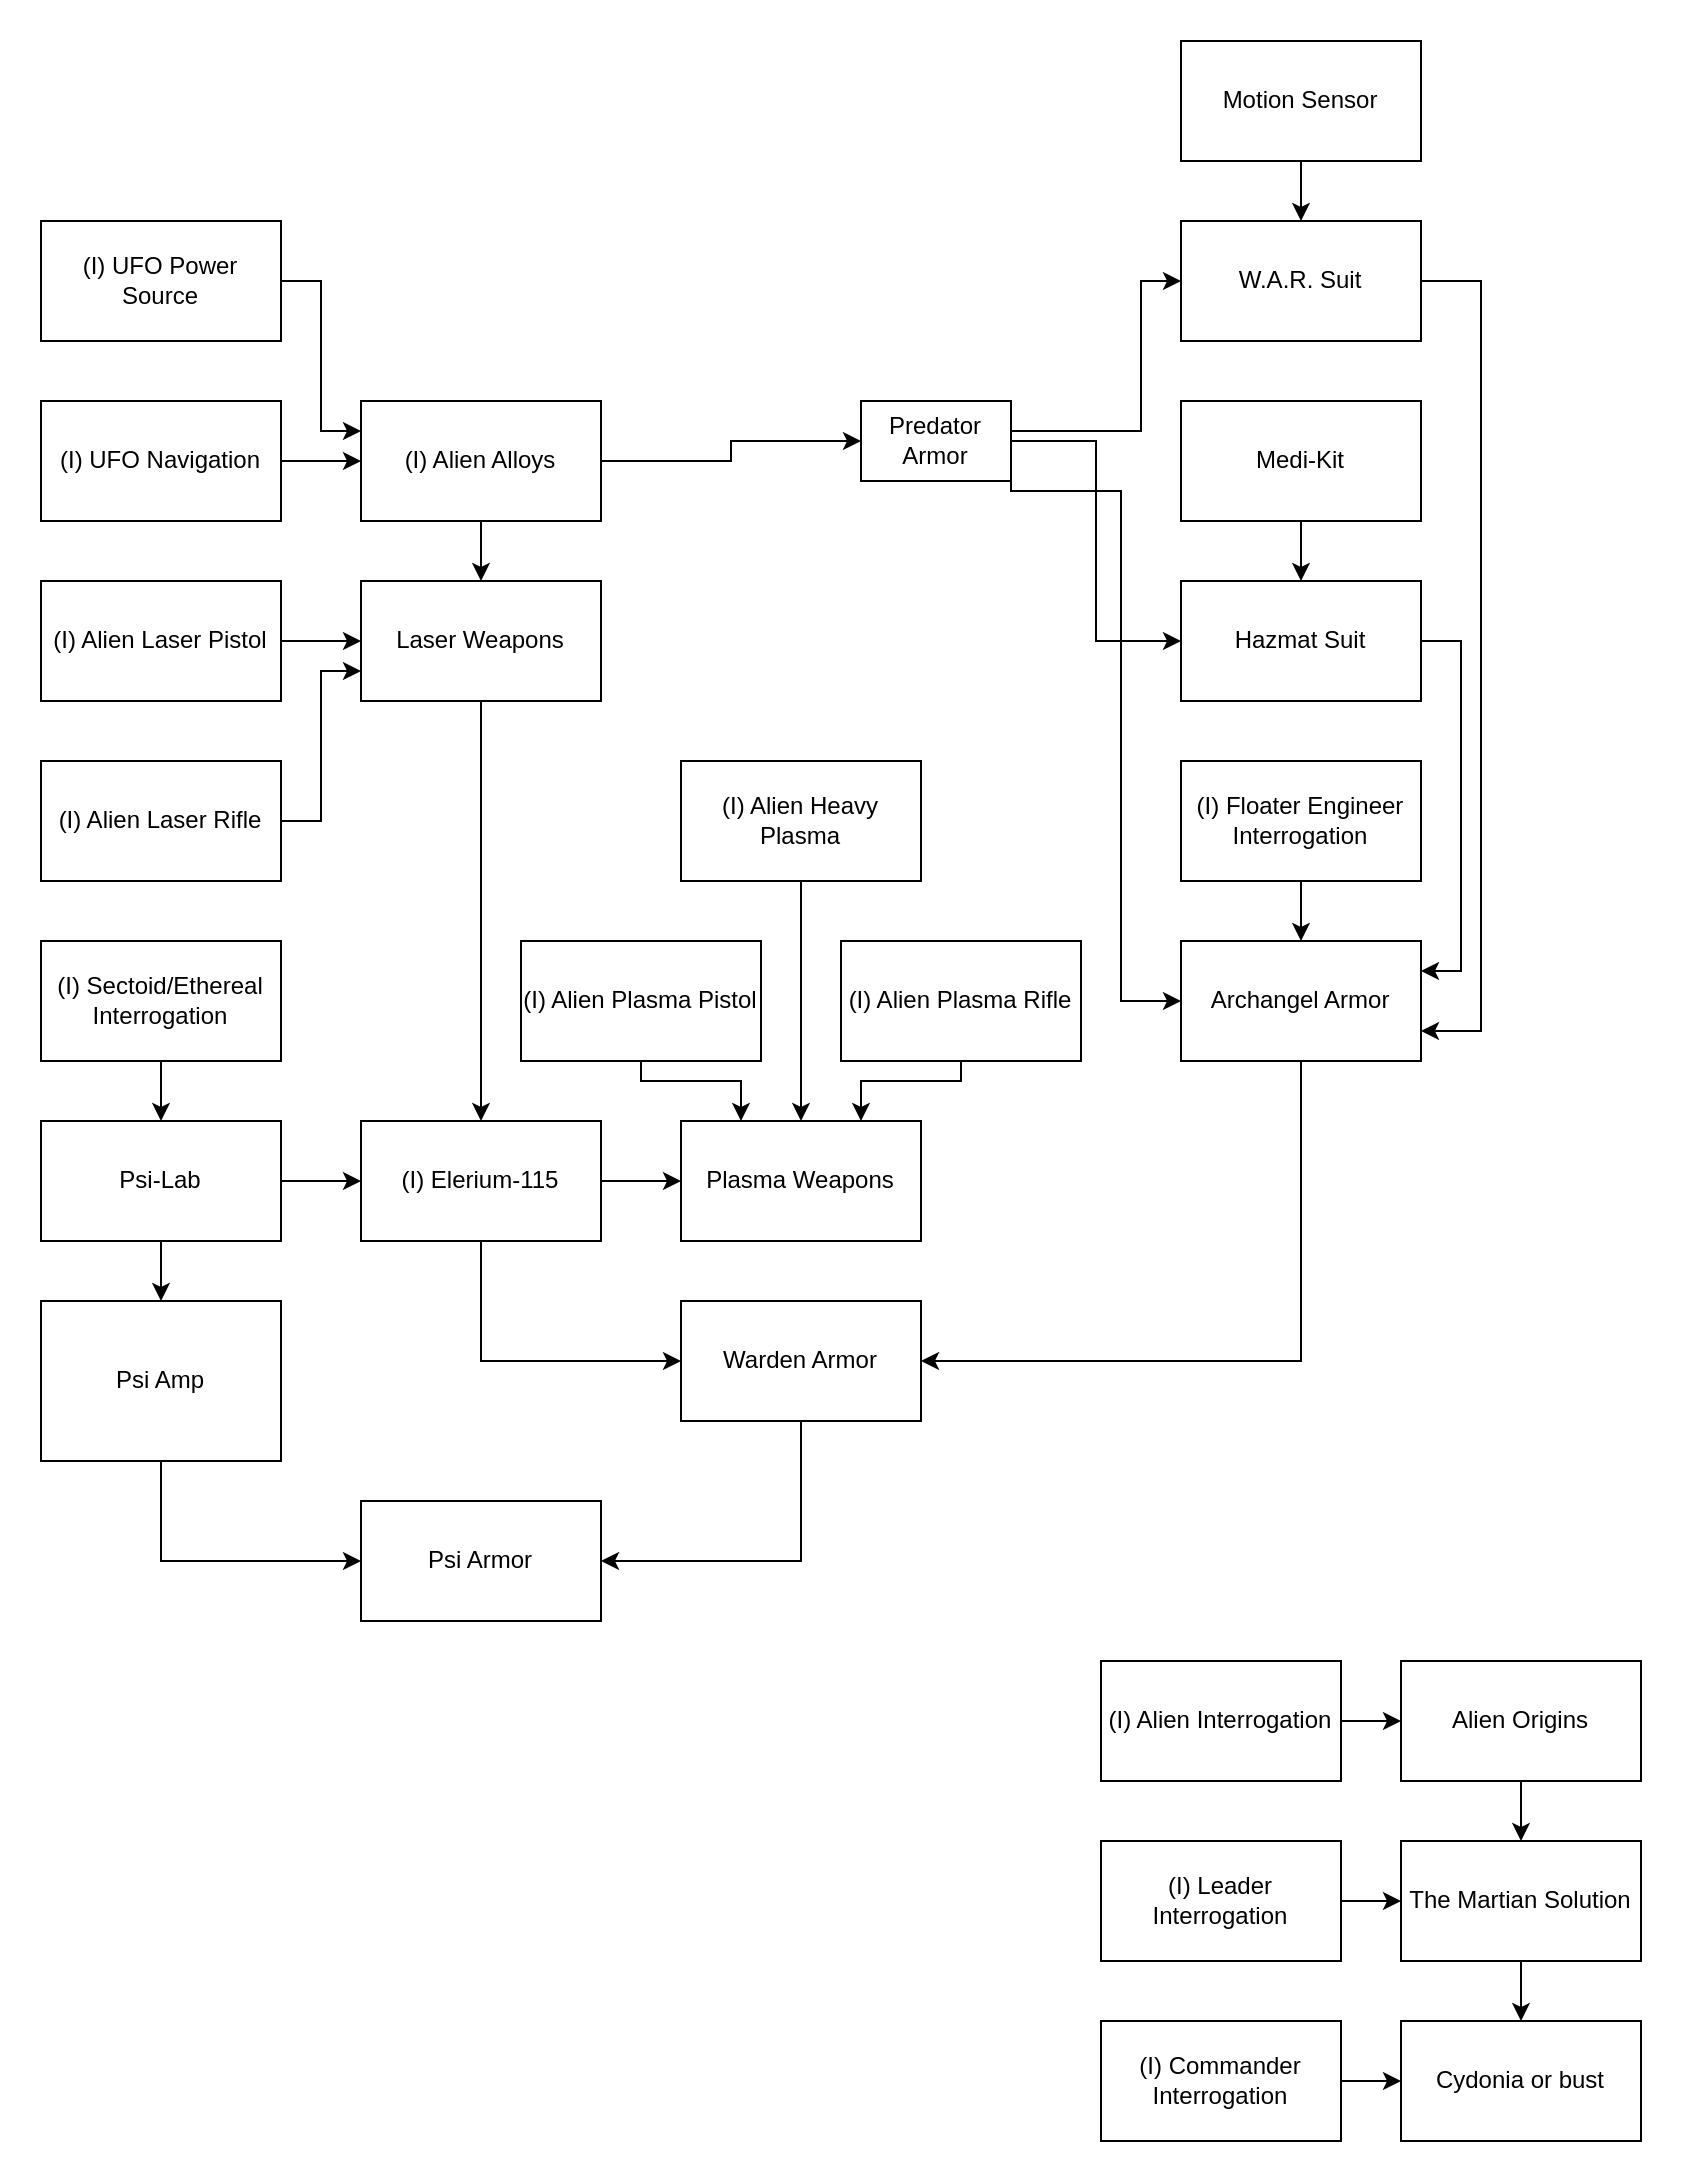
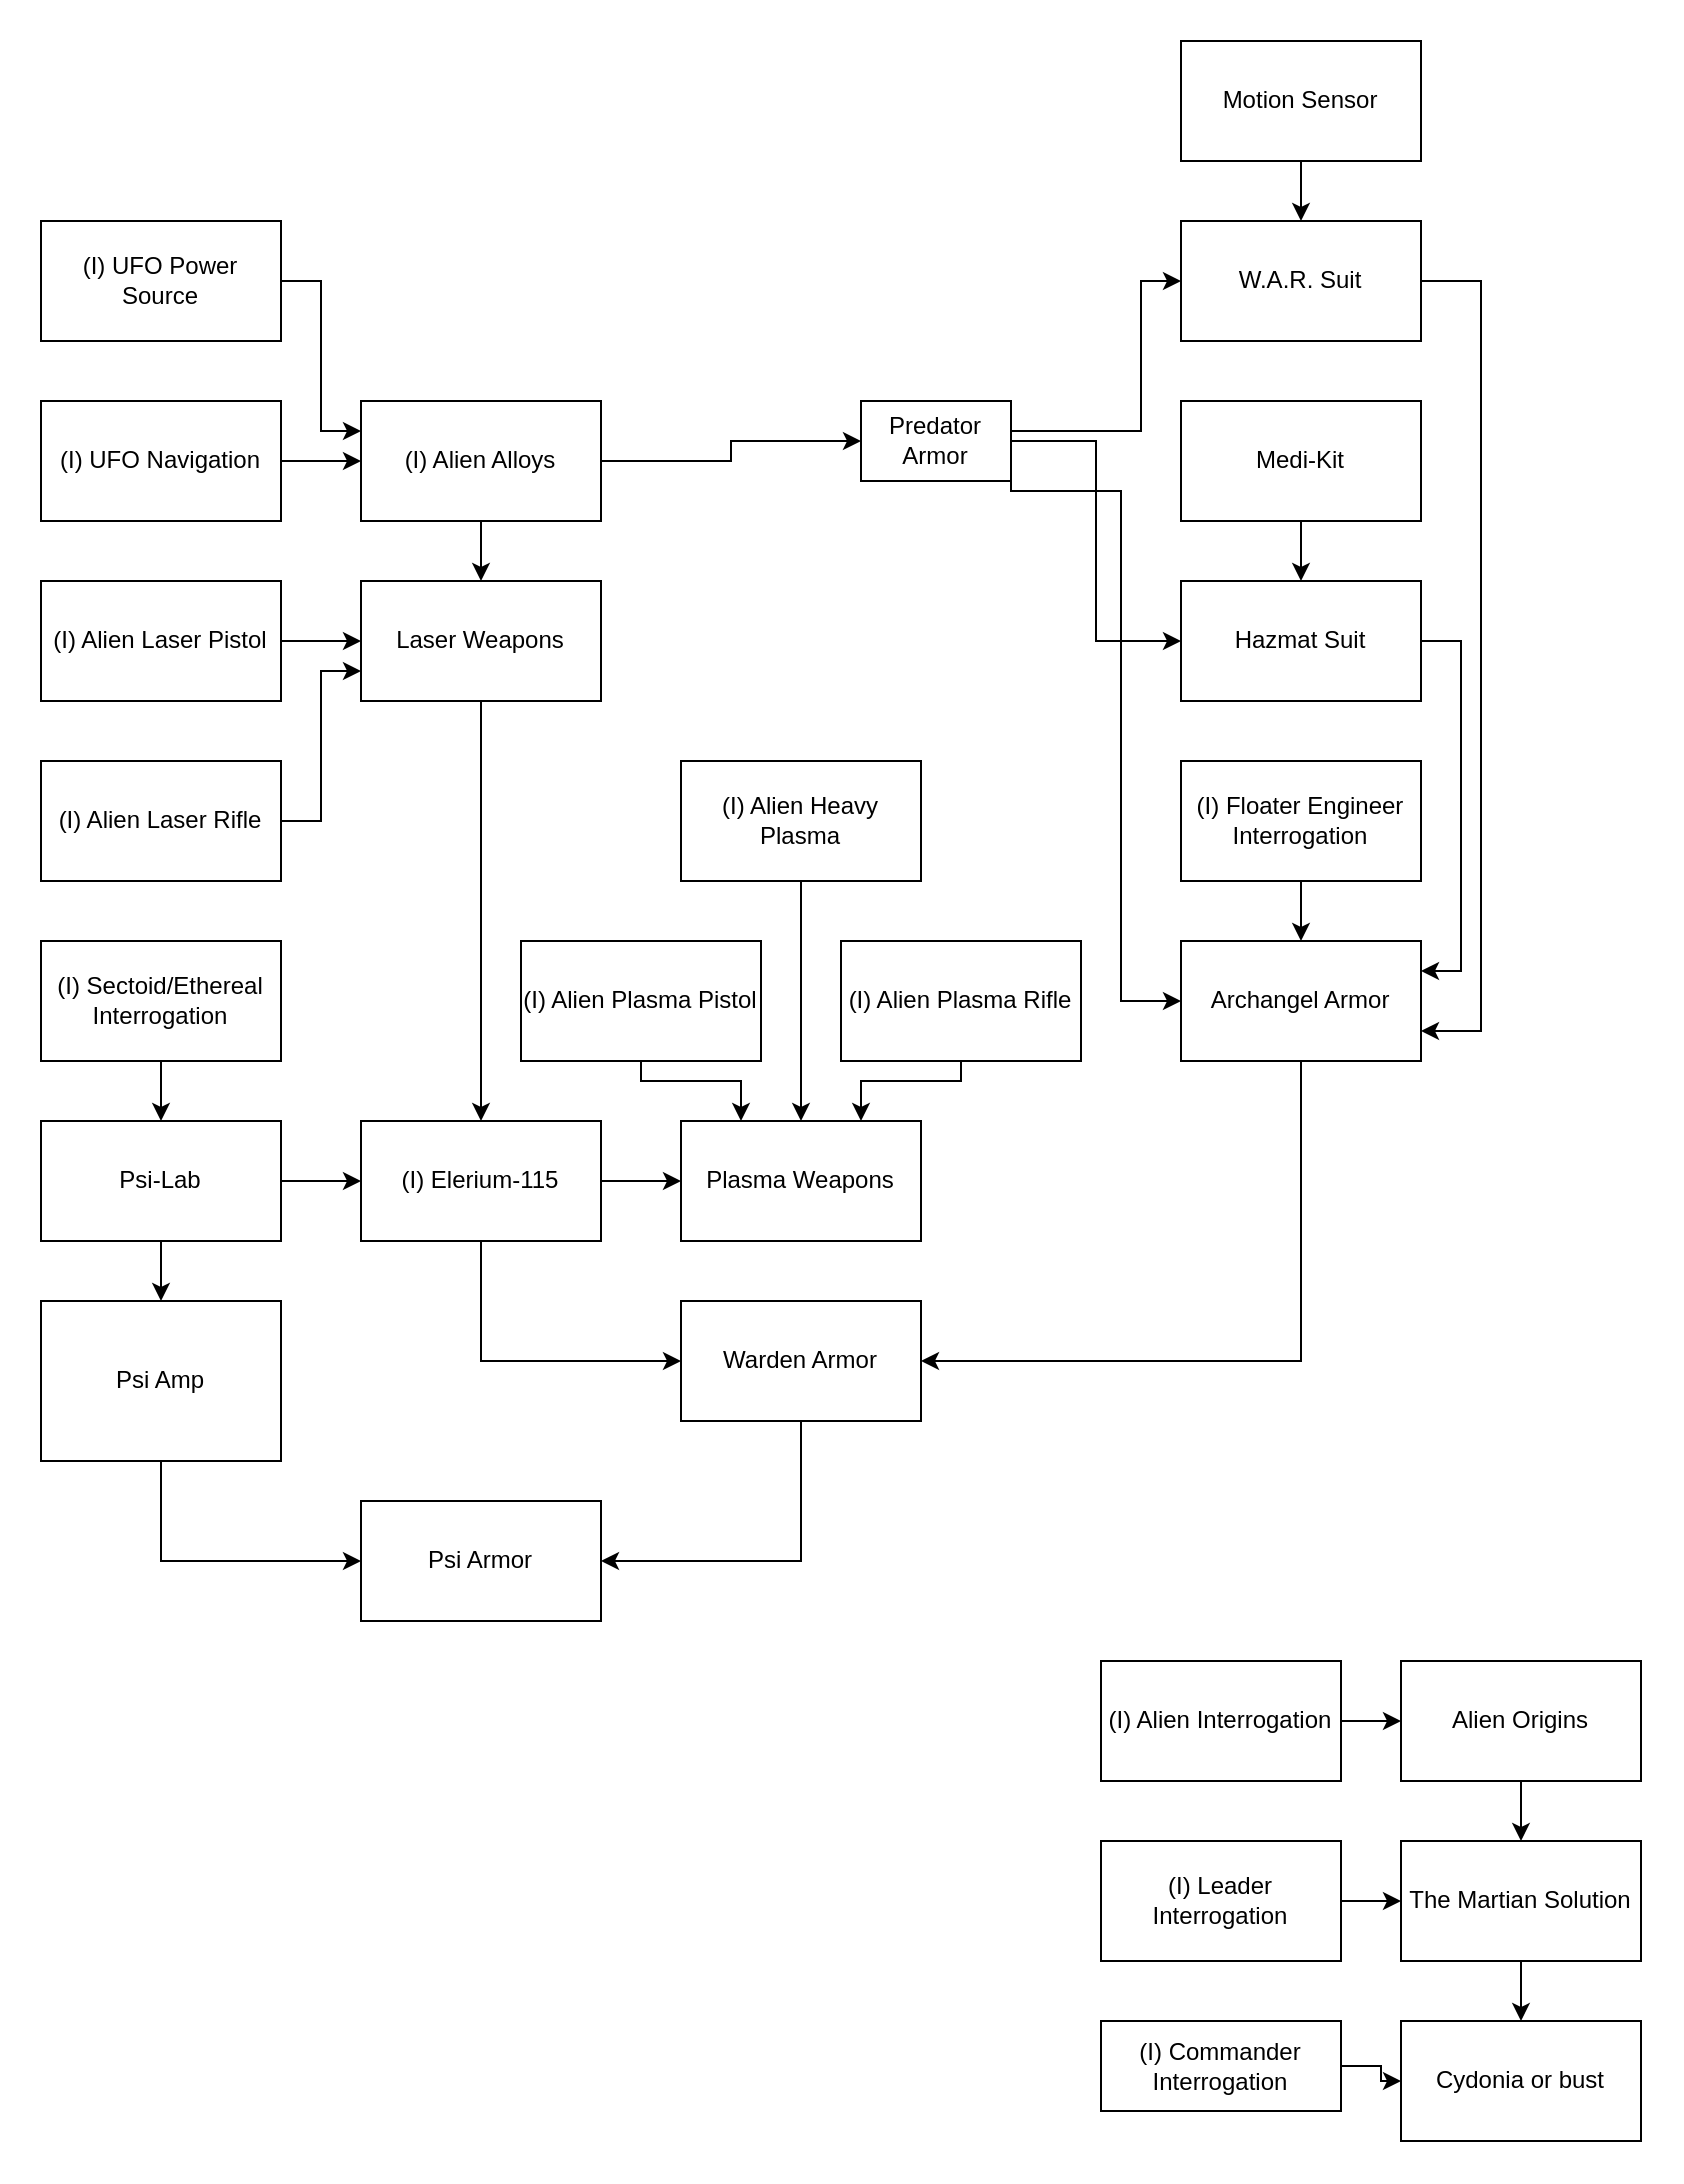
(1221, 2081) -> (1221, 2066)
